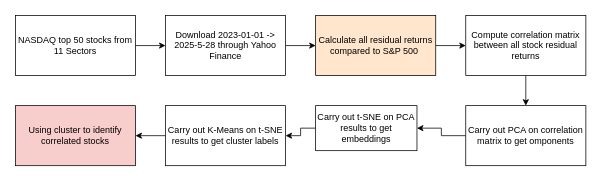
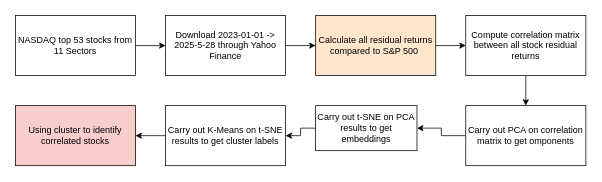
(75, 45) -> (75, 45)
